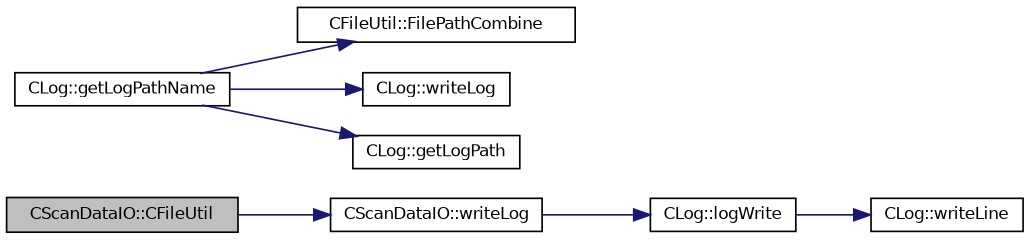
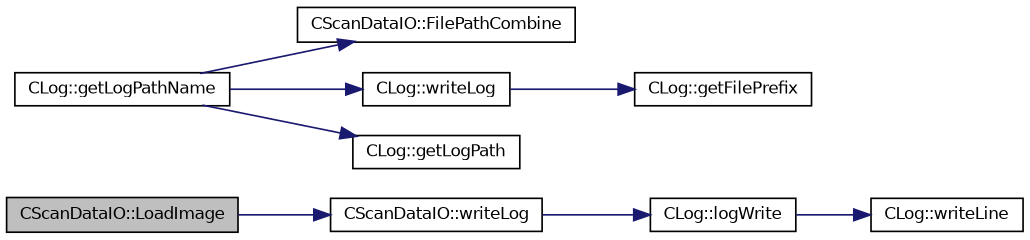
(436, 25) -> (436, 25)
none -> (723, 89)
(122, 215) -> (122, 215)
